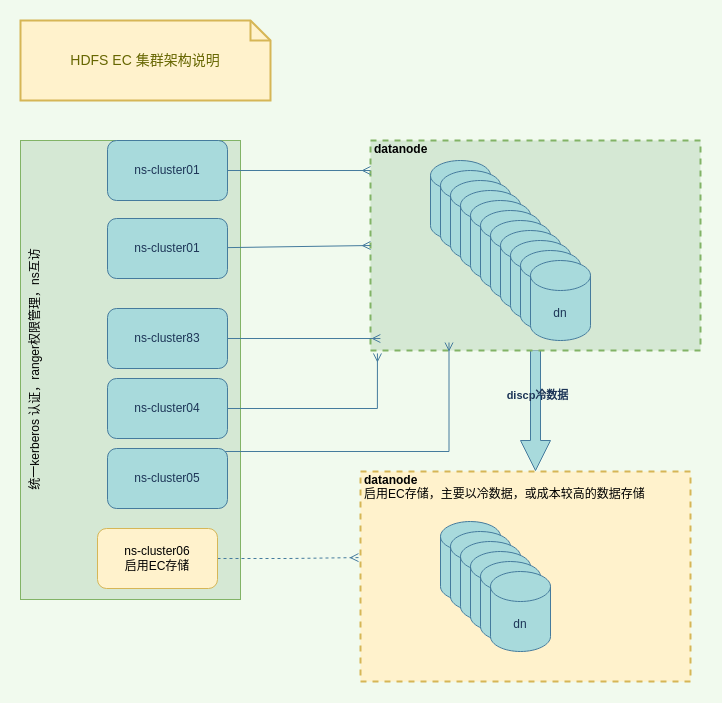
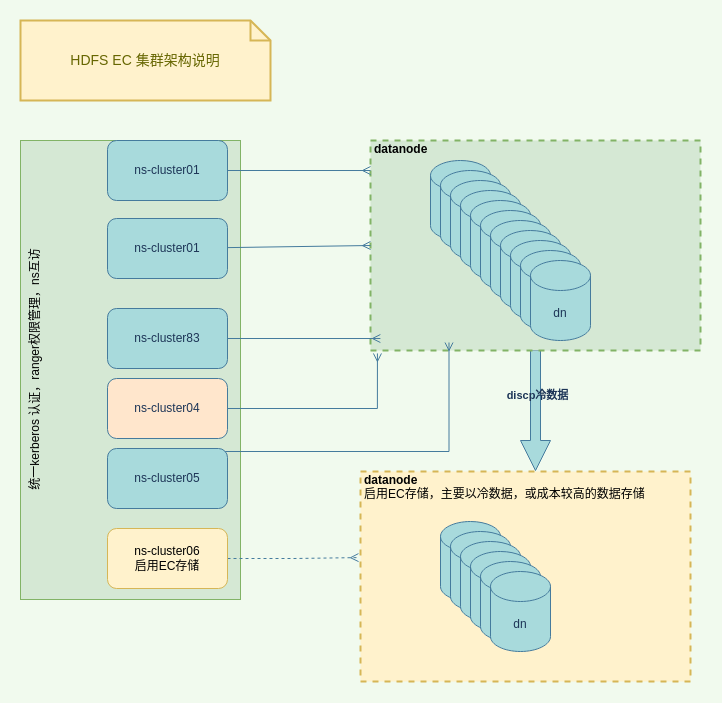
(168, 409) -> (168, 409)
(158, 559) -> (168, 559)
